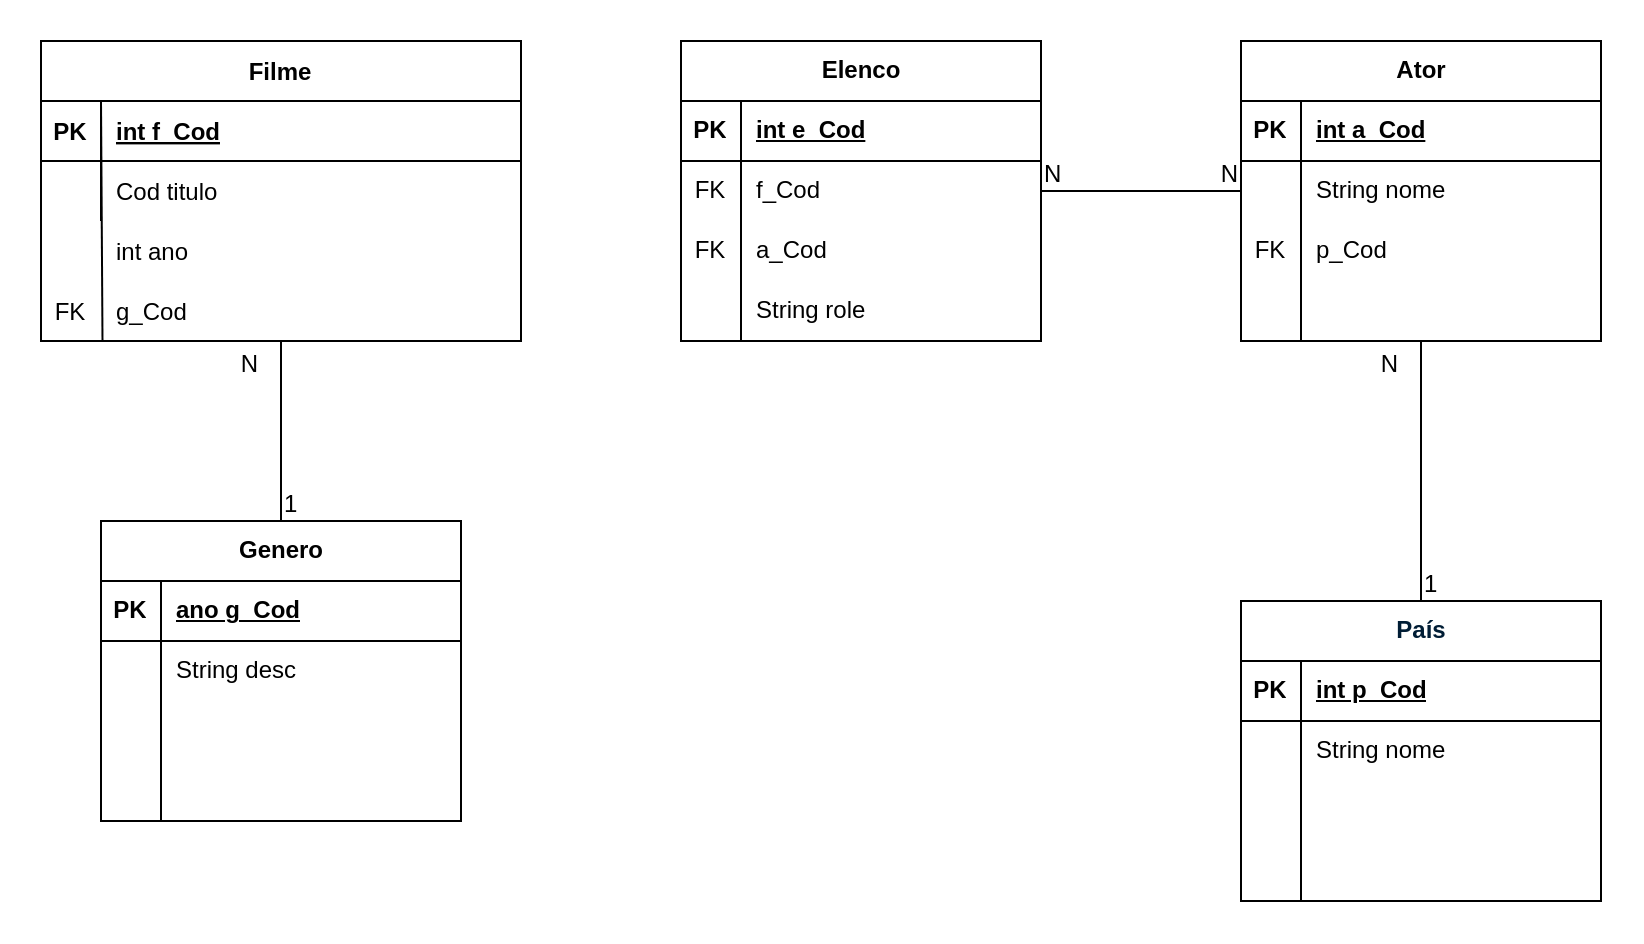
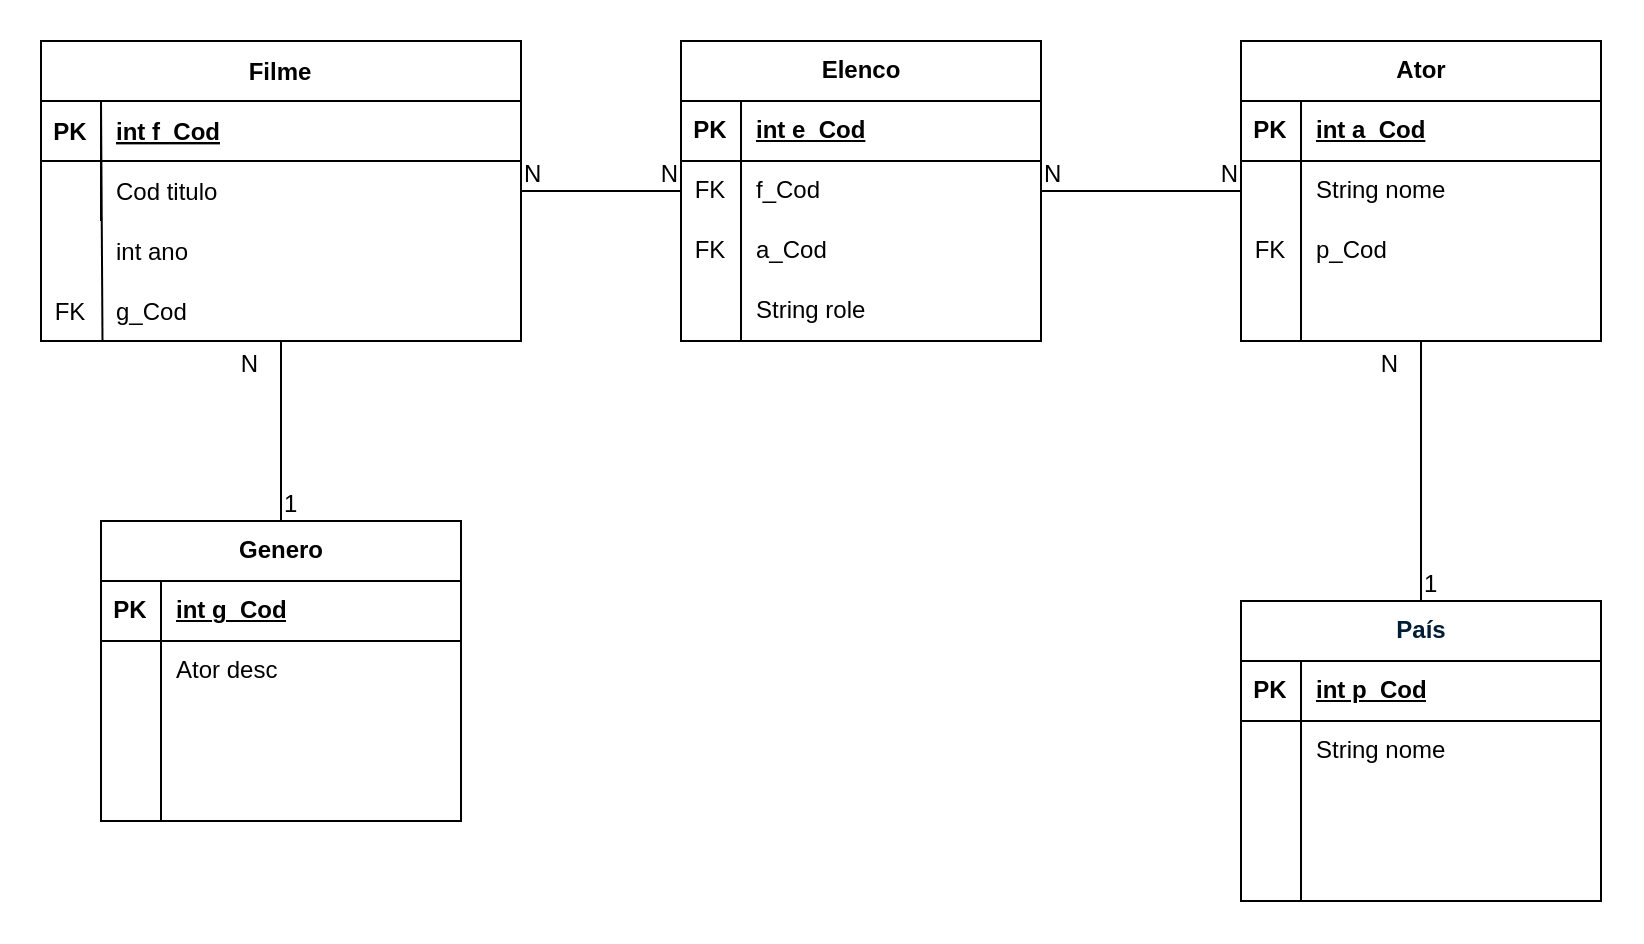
none -> (601, 191)
(234, 611) -> (231, 611)
(245, 671) -> (234, 671)
